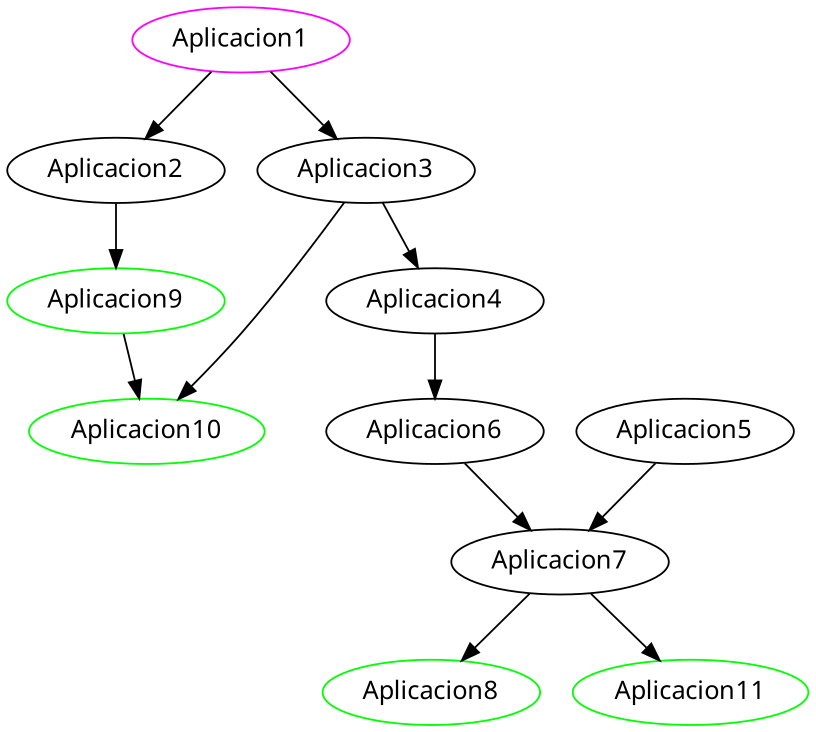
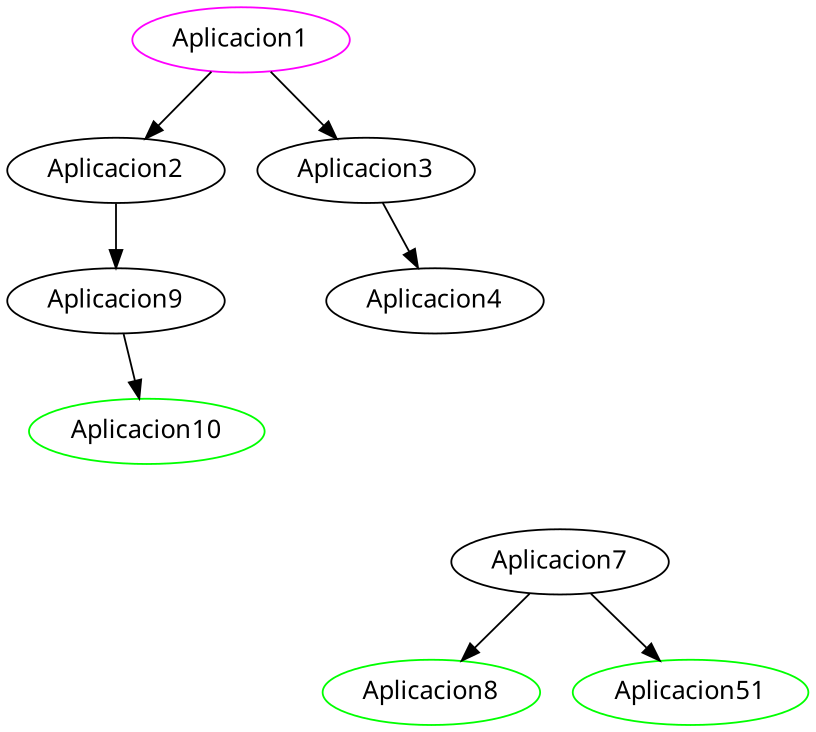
(271, 298) -> none
(116, 301) -> (116, 301)
(435, 431) -> none
(685, 431) -> none
(691, 692) -> (691, 692)
